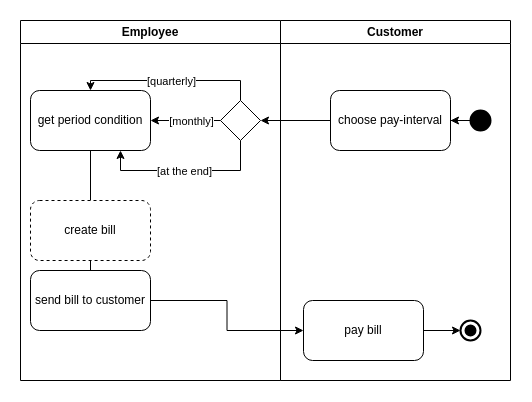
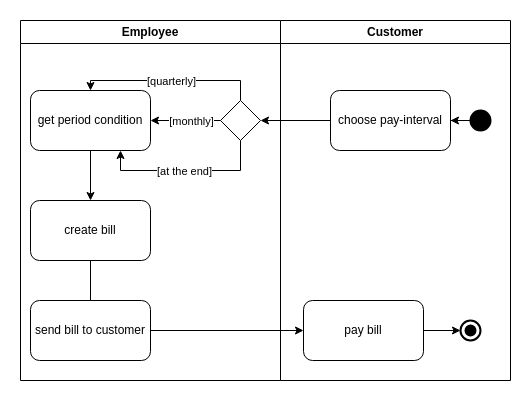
(91, 196) -> (91, 192)
(91, 231) -> (91, 231)
(91, 301) -> (91, 331)
